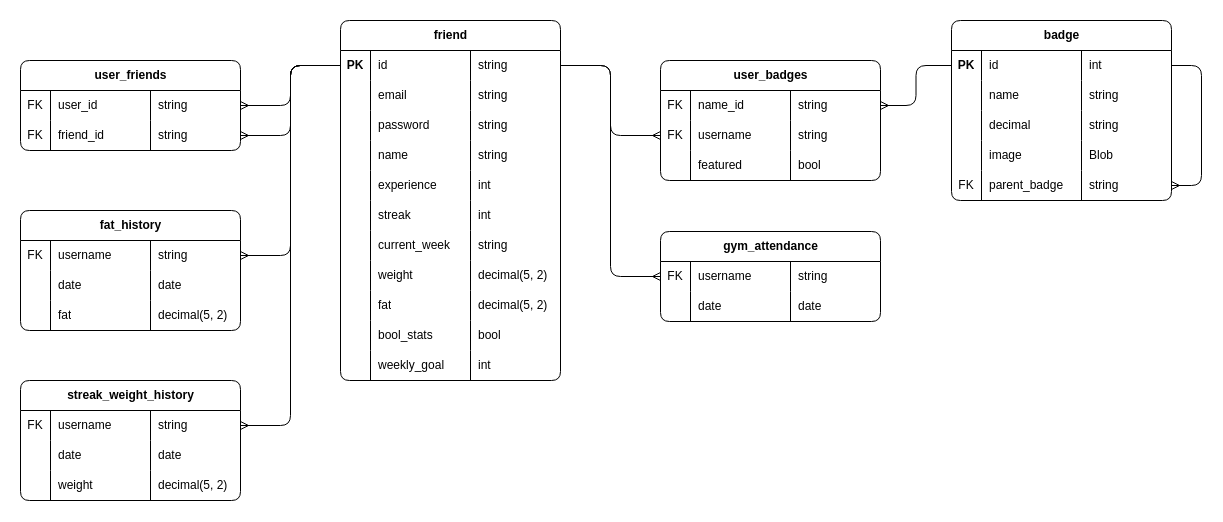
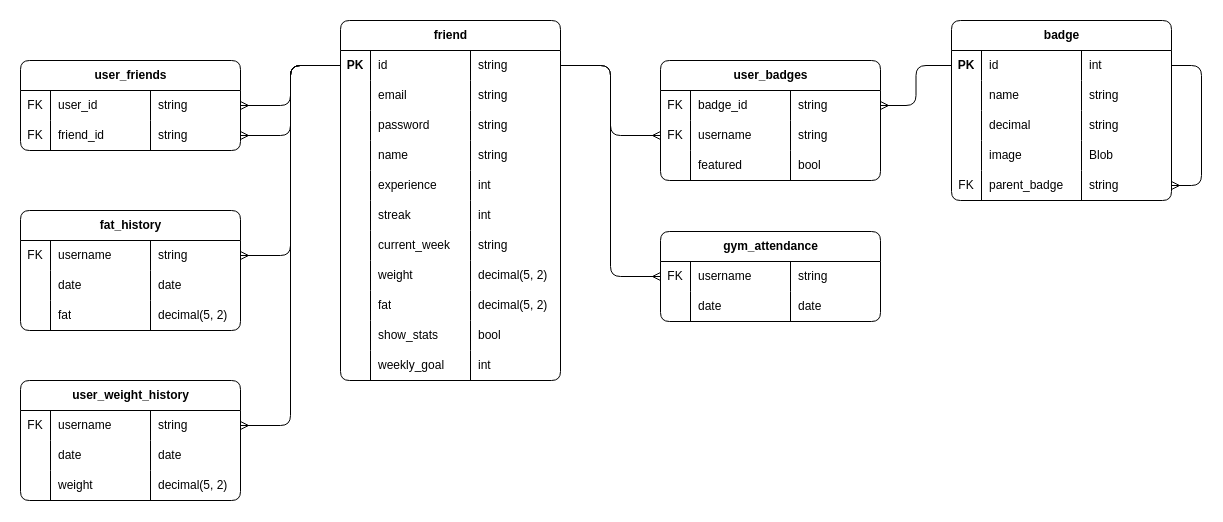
(720, 106) -> (724, 106)
(411, 336) -> (412, 336)
(131, 396) -> (131, 396)
